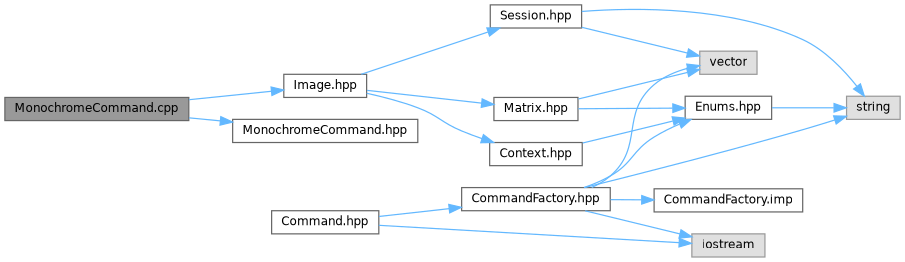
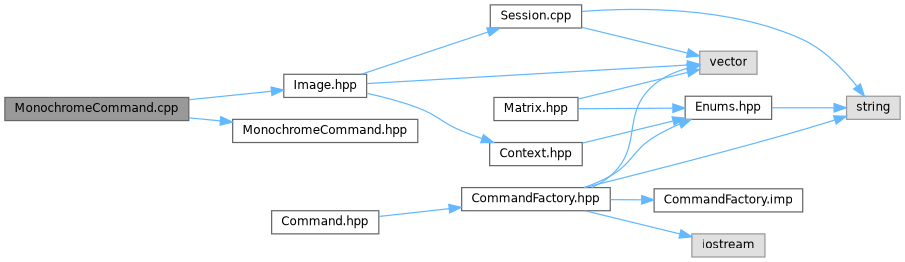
(536, 16) -> (536, 16)
(424, 97) -> (527, 74)
(529, 234) -> none
